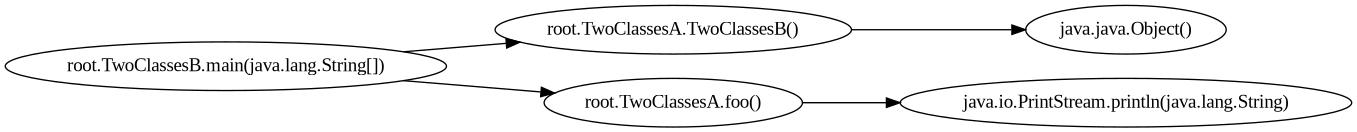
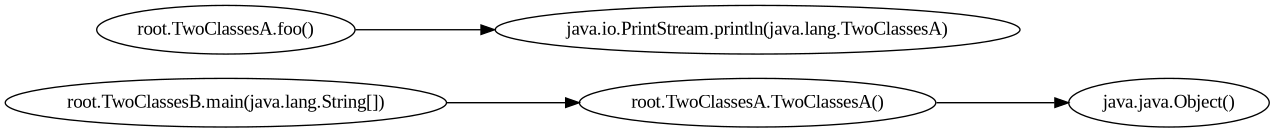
(673, 30) -> (758, 103)
(472, 86) -> none
(1126, 103) -> (758, 30)
